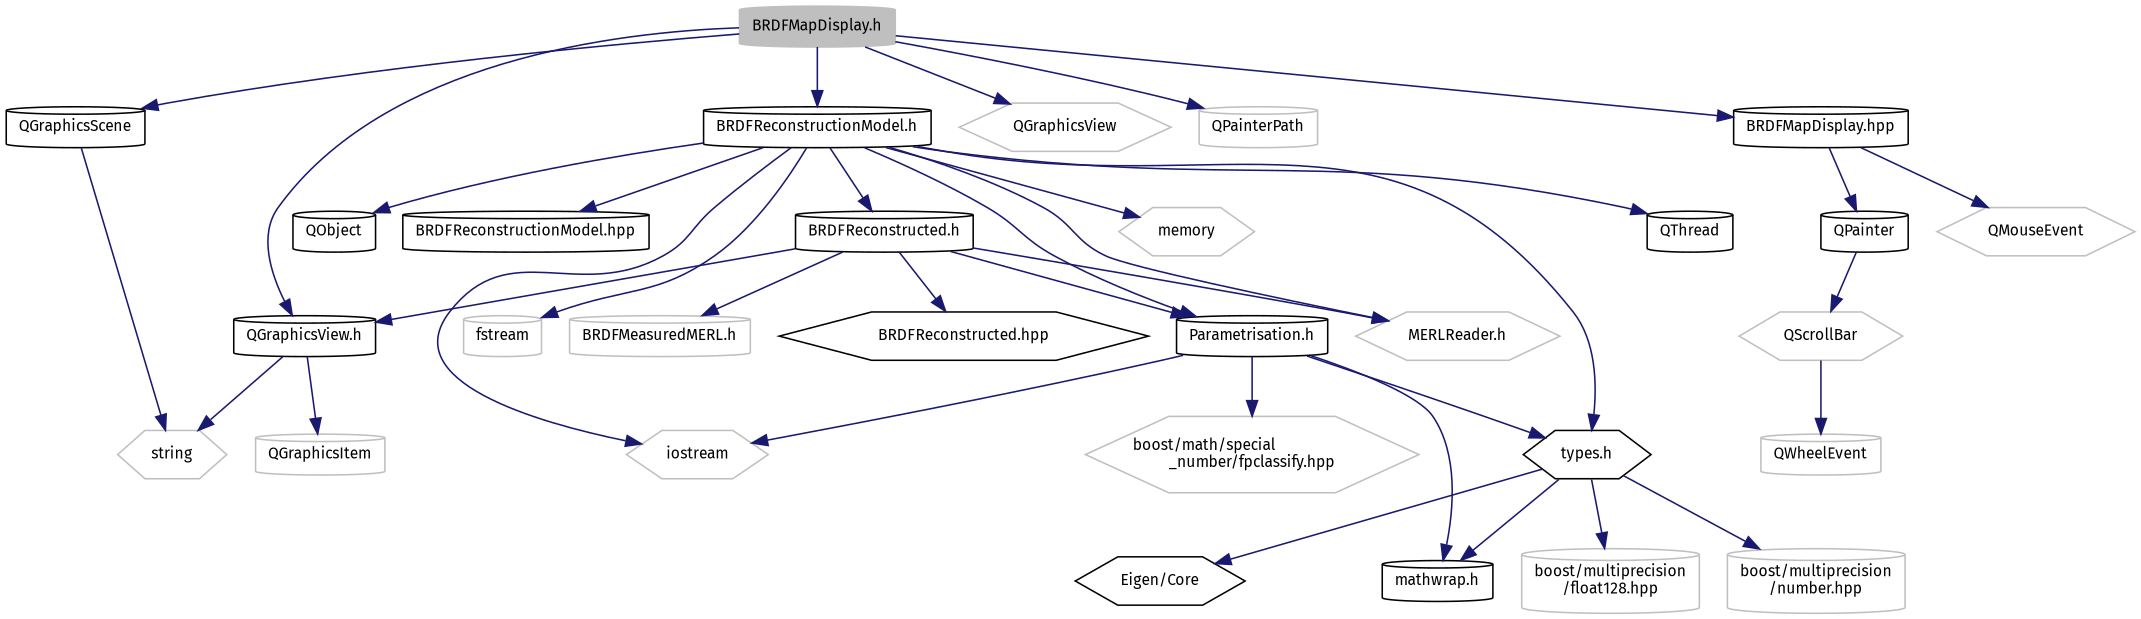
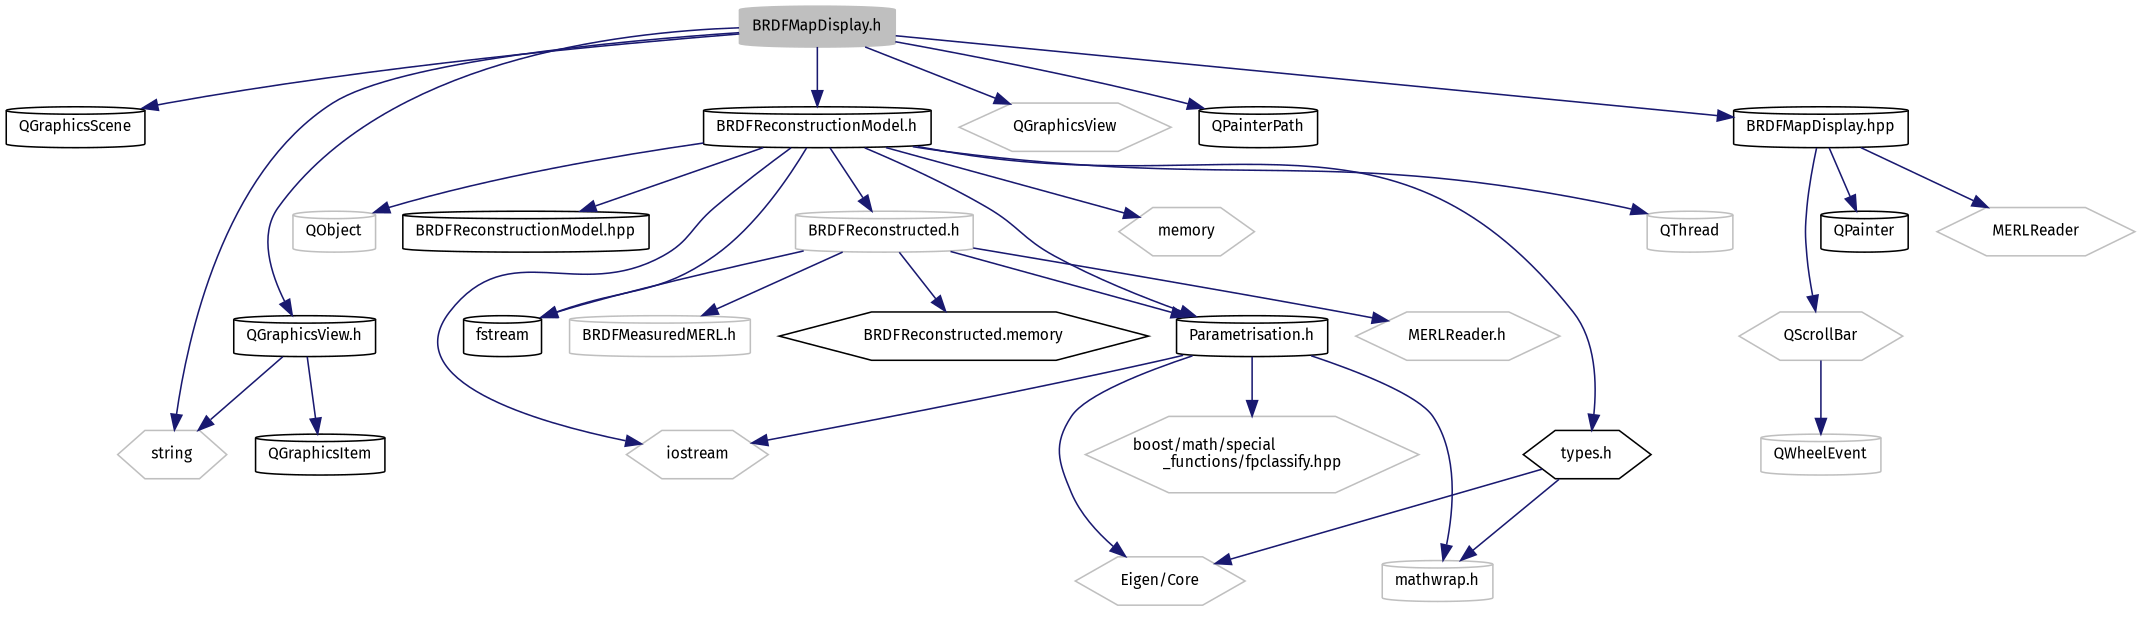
(1258, 127) -> (1258, 127)
(334, 232) -> (334, 232)
(884, 232) -> (884, 232)
(1690, 232) -> (1690, 232)
(2036, 232) -> (2036, 232)
(1120, 261) -> none
(1847, 275) -> (1806, 222)
(121, 281) -> (358, 91)
(593, 284) -> (704, 274)
(503, 336) -> (503, 336)
(964, 336) -> (964, 336)
(1424, 396) -> (1068, 422)
(320, 455) -> (320, 455)
(1252, 455) -> (1252, 455)
(1160, 581) -> (1160, 581)
(1438, 581) -> (1438, 581)
(1611, 581) -> none
(1816, 581) -> none
